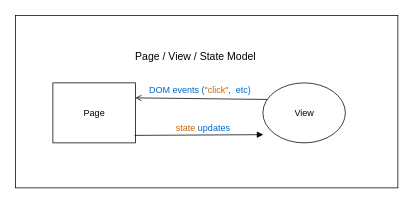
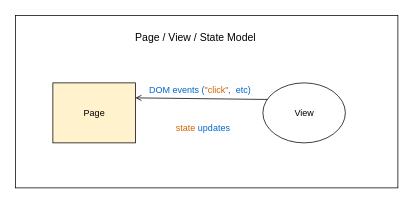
(195, 57) -> (195, 38)
(94, 113) -> (94, 113)
(154, 135) -> none
